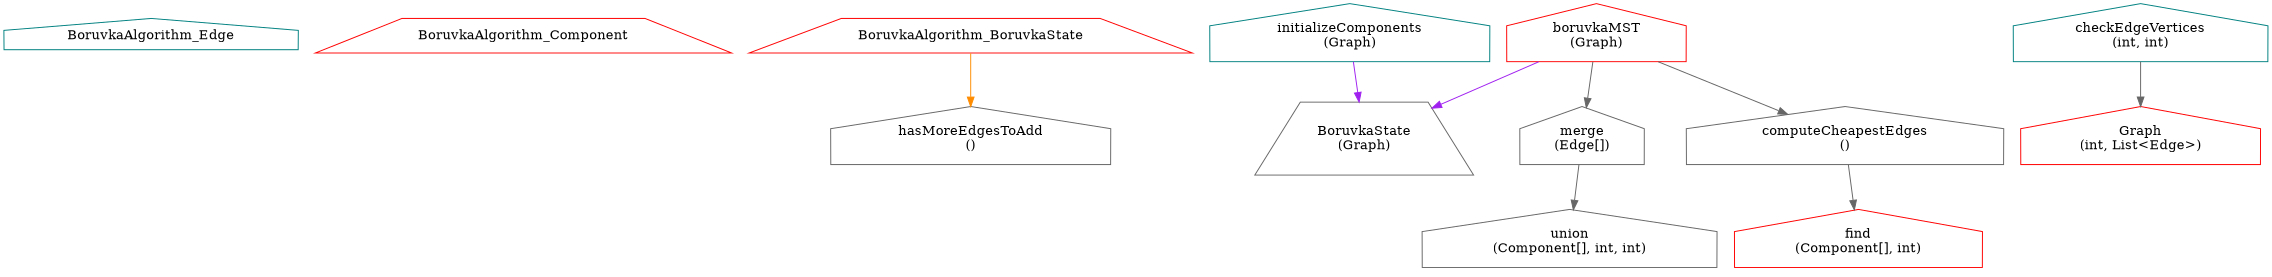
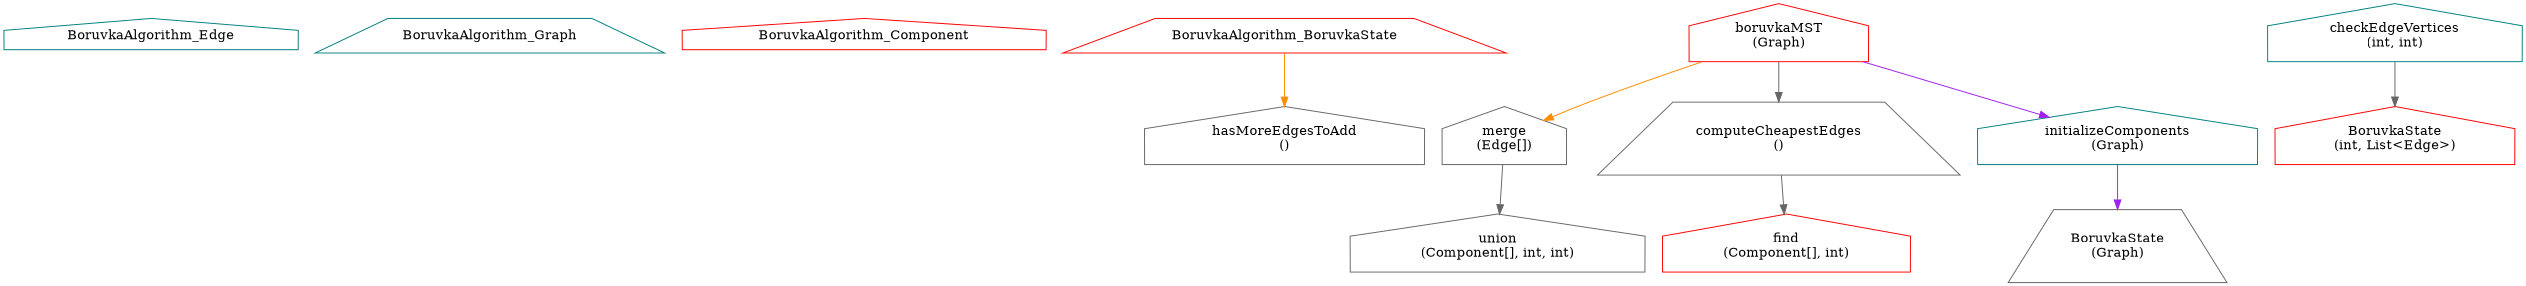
none -> (490, 36)
(523, 36) -> (864, 36)
(1590, 80) -> (1627, 88)
(1490, 83) -> (1951, 88)
(1845, 139) -> (1779, 139)
(2141, 139) -> (2395, 139)
